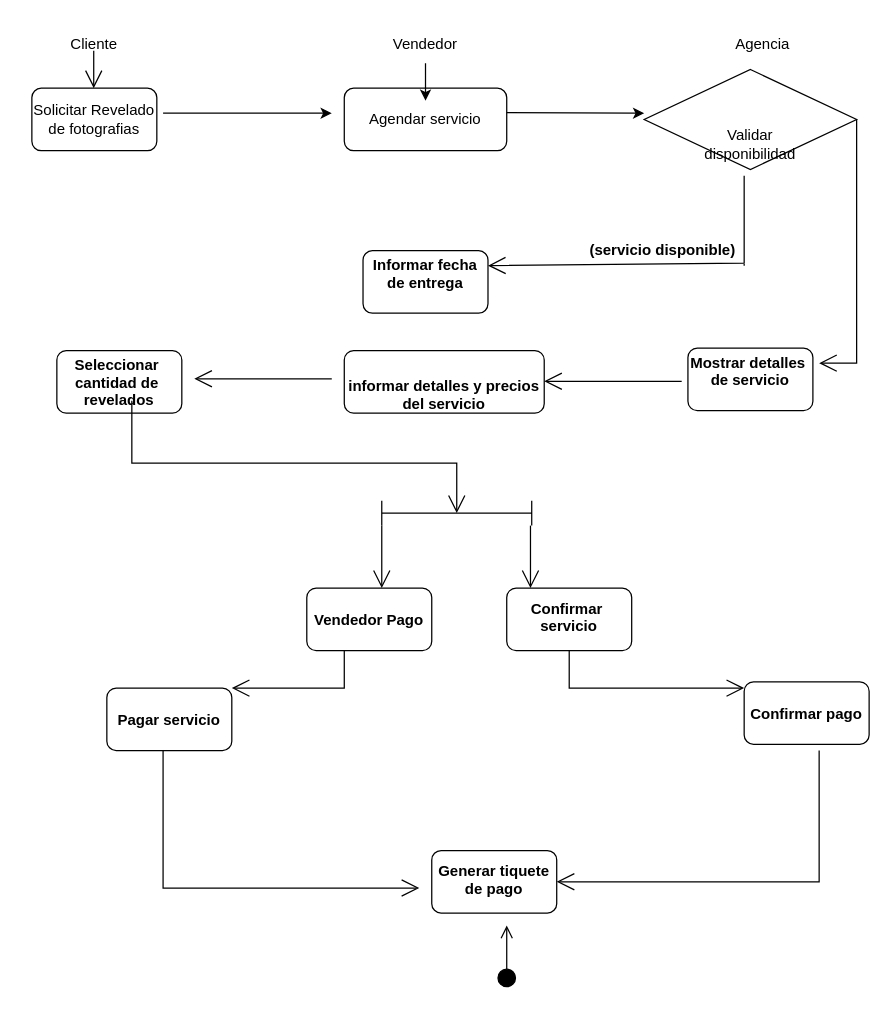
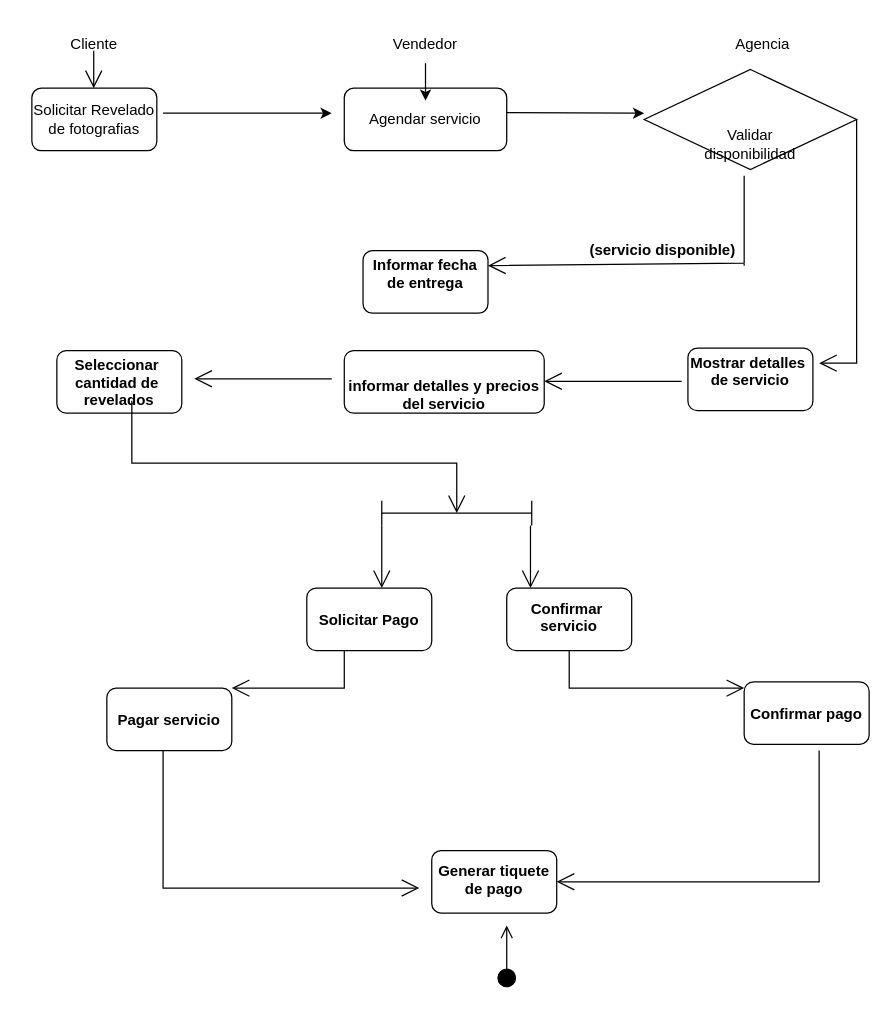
(369, 620) -> (369, 620)
